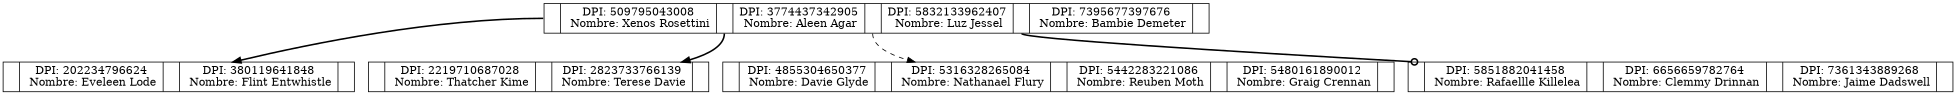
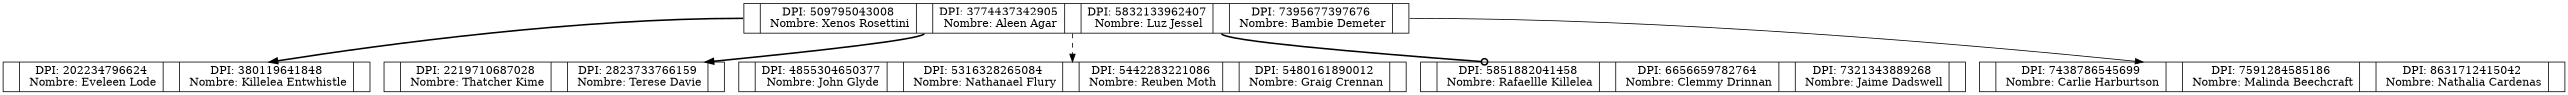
(622, 71) -> (638, 71)
(1860, 71) -> (1872, 71)
none -> (2272, 77)
(259, 82) -> (267, 82)
(807, 82) -> (821, 82)
